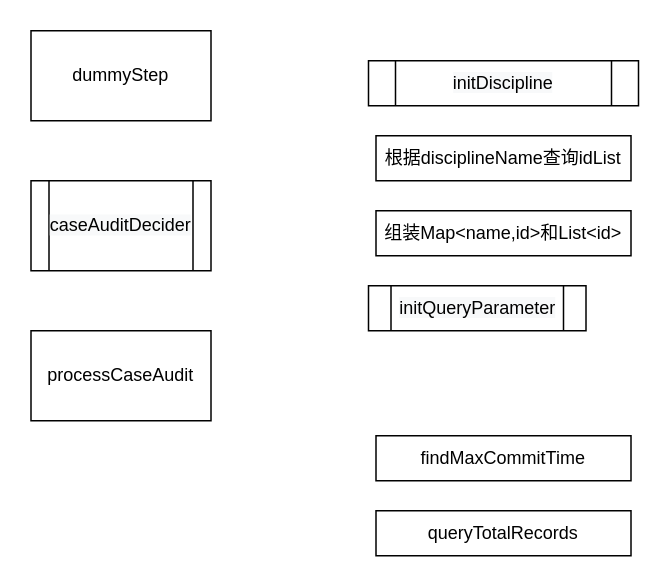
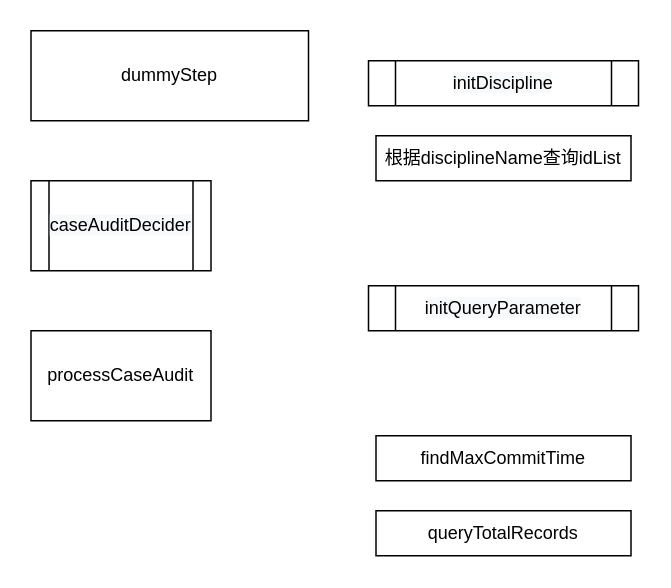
(121, 76) -> (170, 76)
(503, 233) -> none
(477, 308) -> (503, 308)
